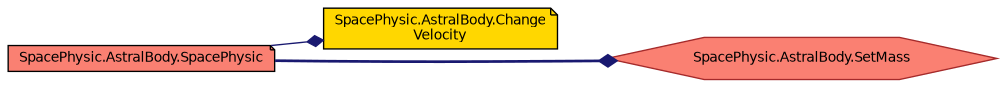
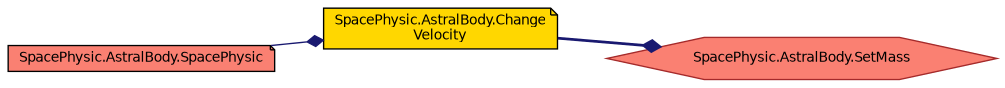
(437, 62) -> (601, 42)
